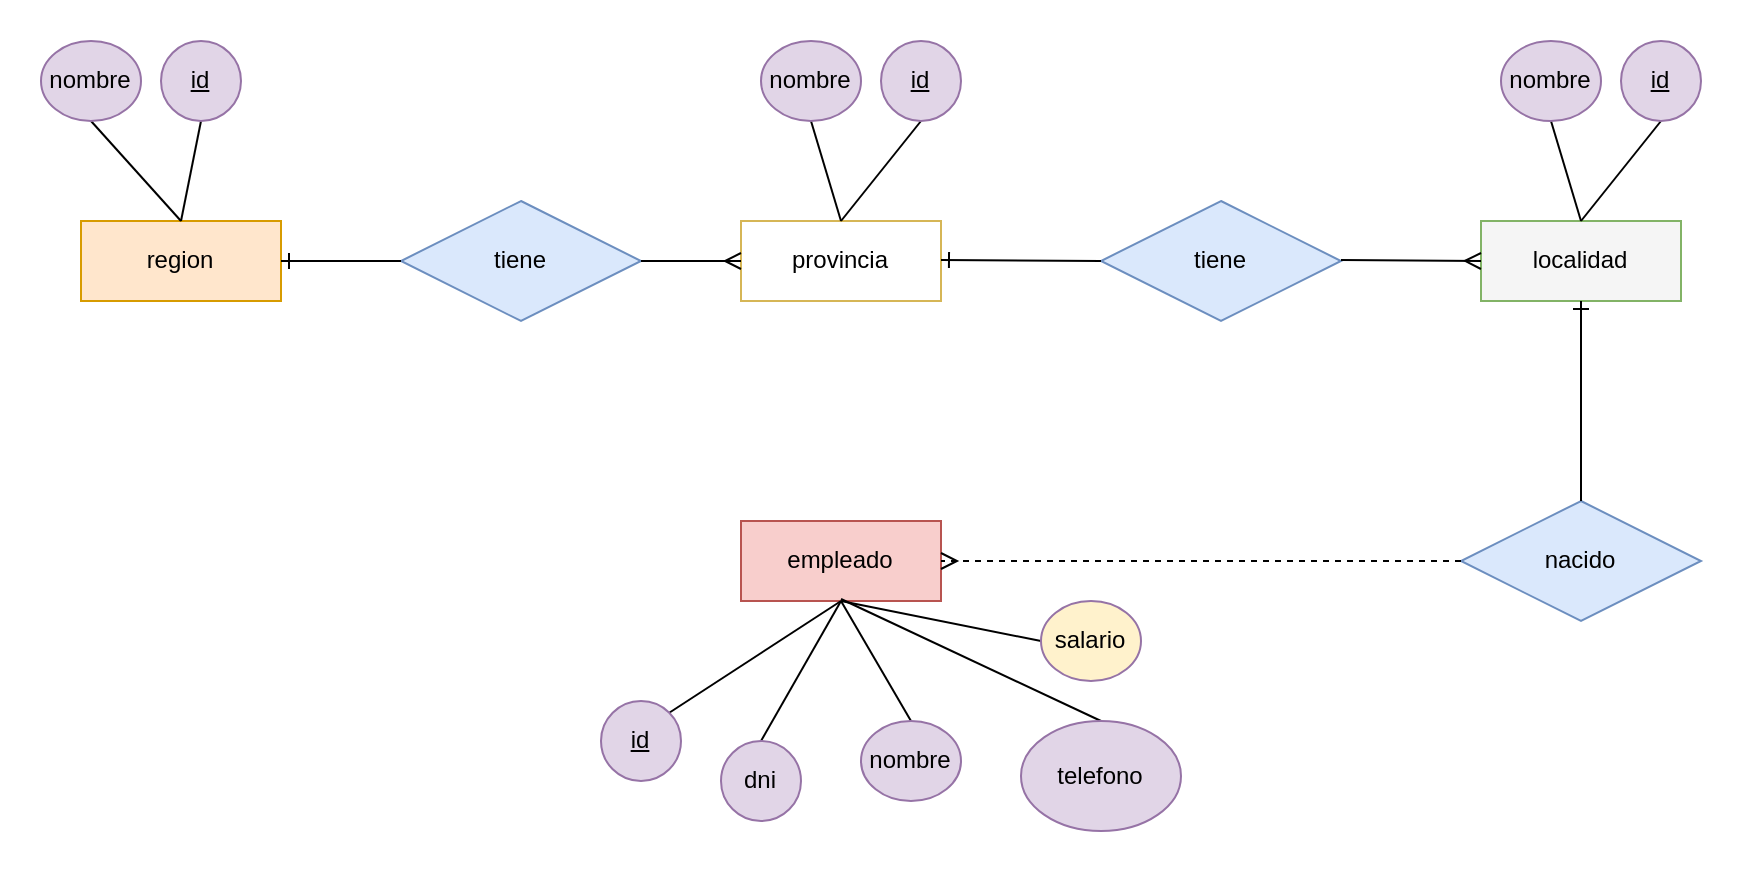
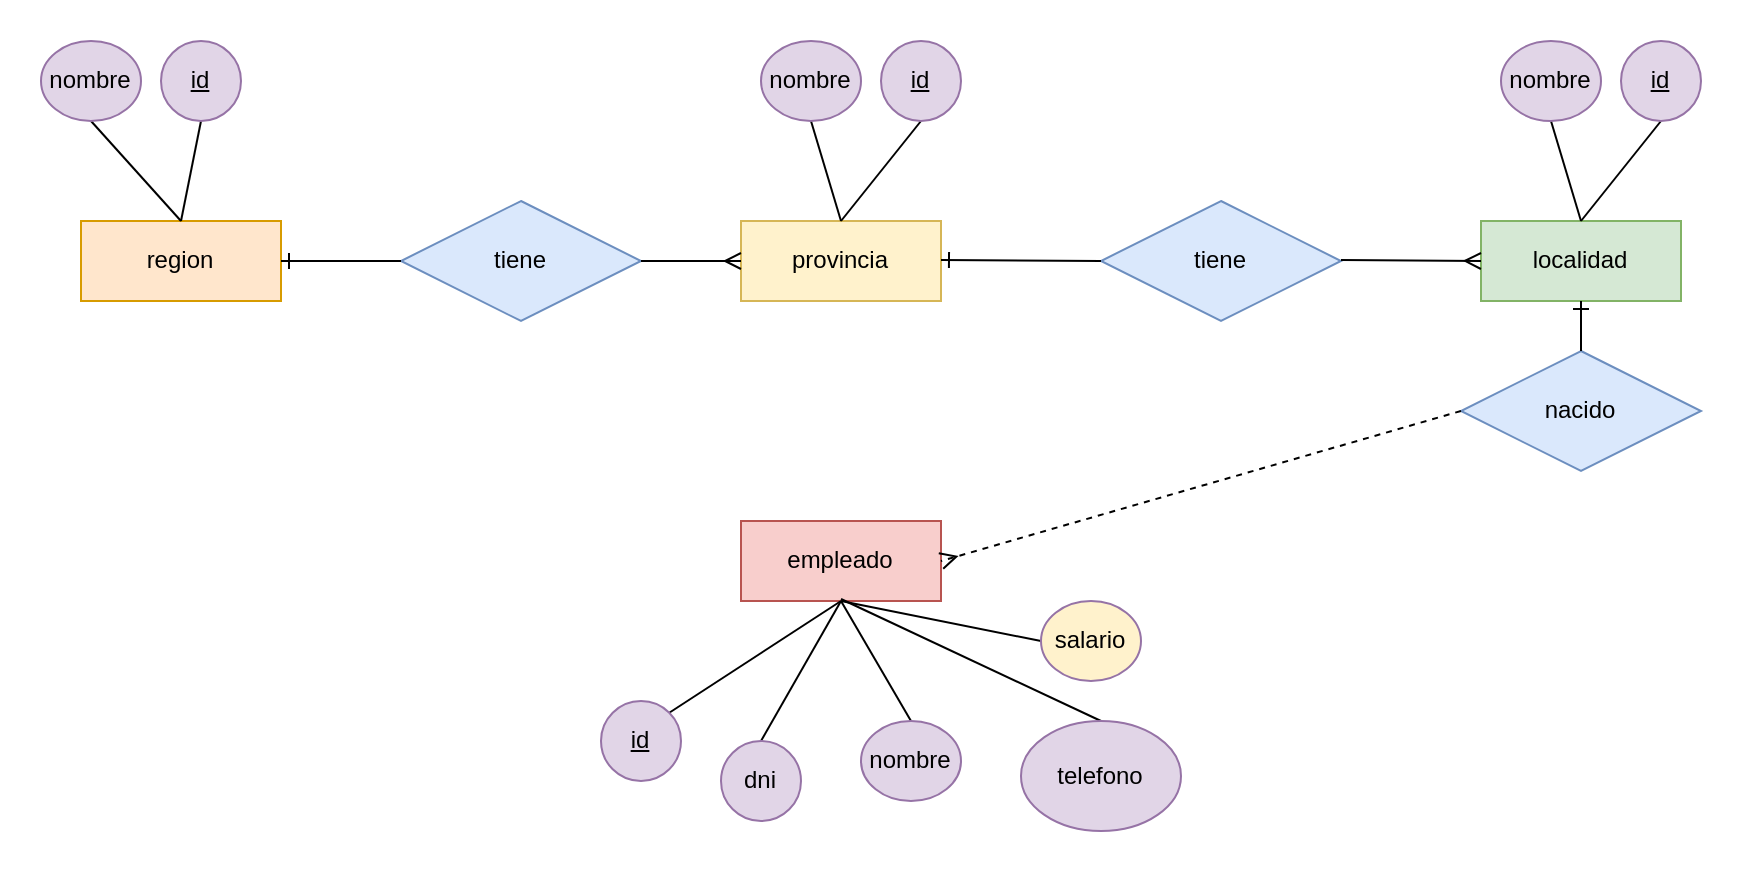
(841, 261) -> (841, 261)
(1581, 261) -> (1581, 261)
(1581, 561) -> (1581, 411)
